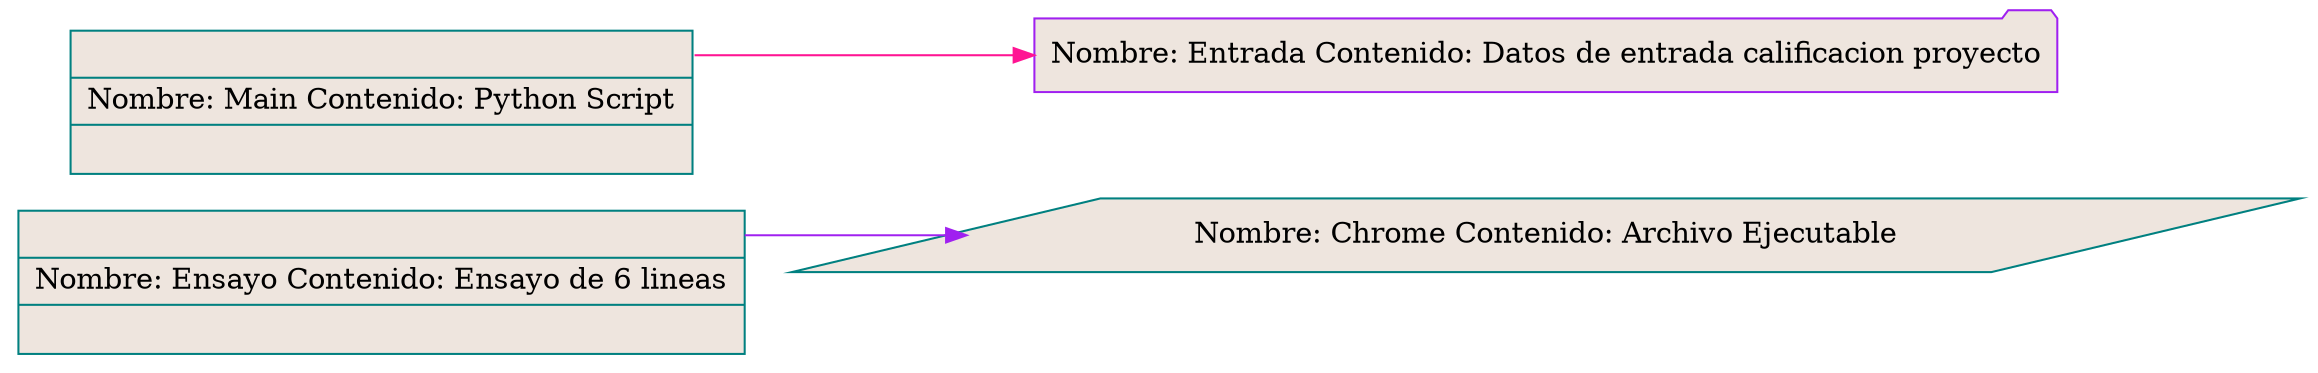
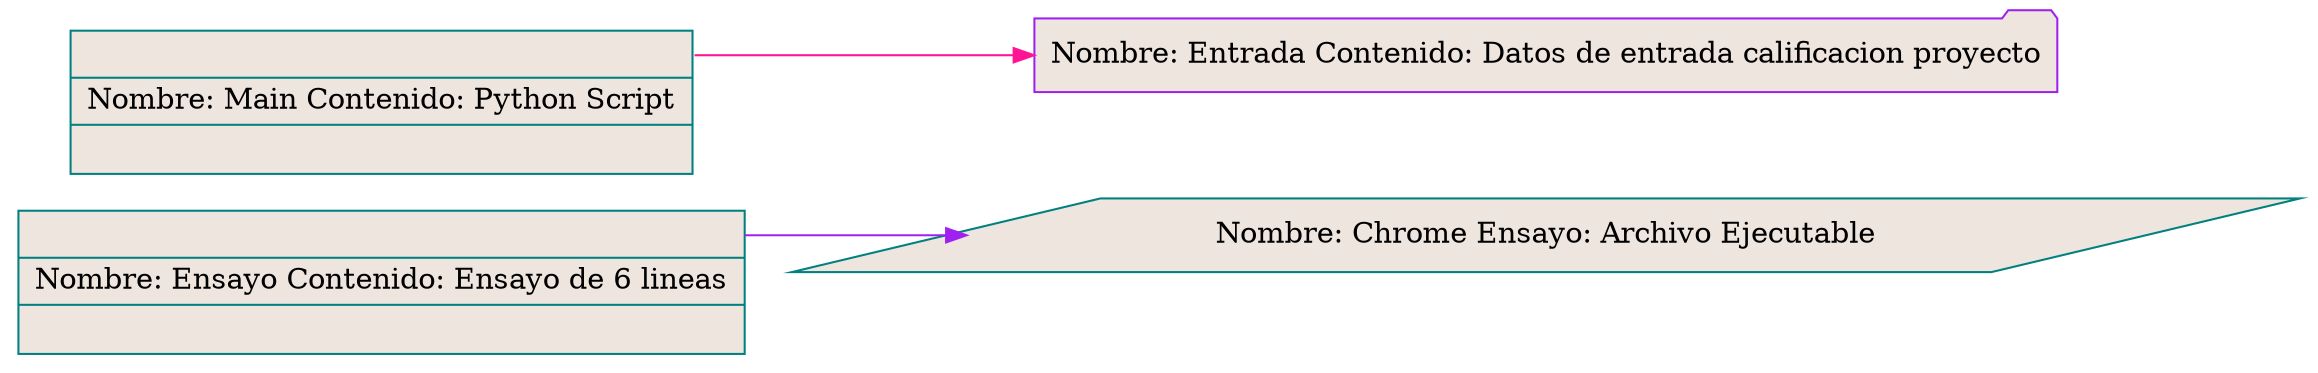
(1546, 235) -> (1546, 235)
